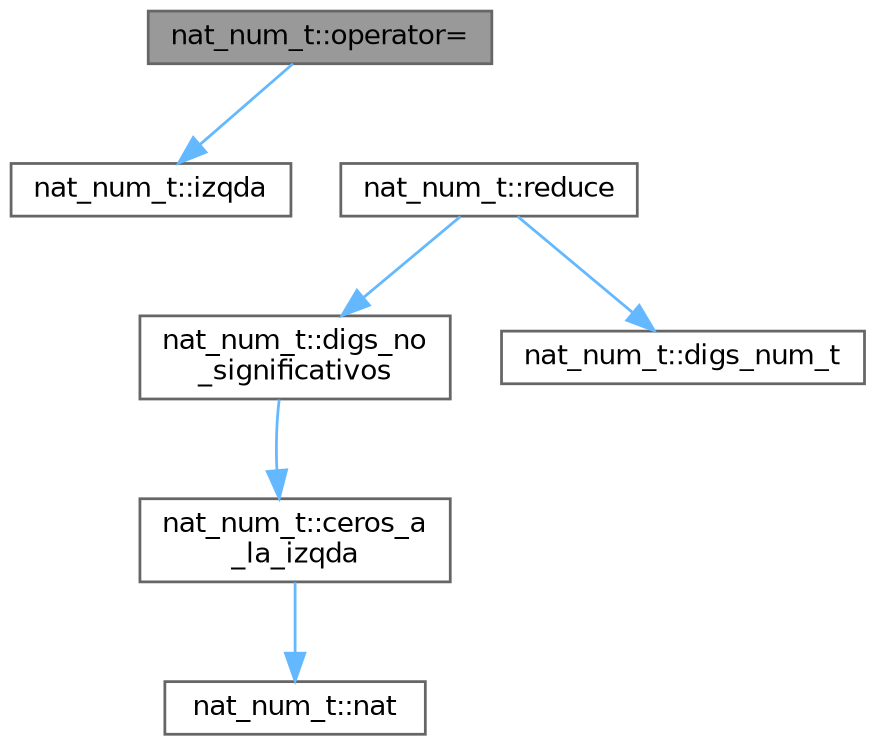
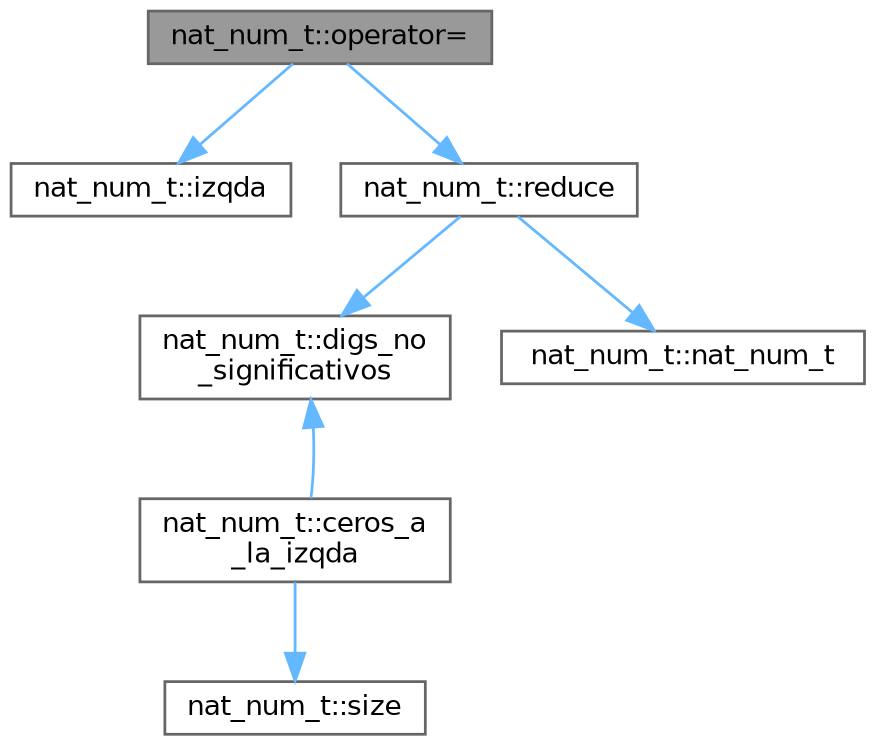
none -> (394, 104)
(683, 357) -> (683, 357)
(277, 435) -> (314, 463)
(295, 708) -> (295, 708)
